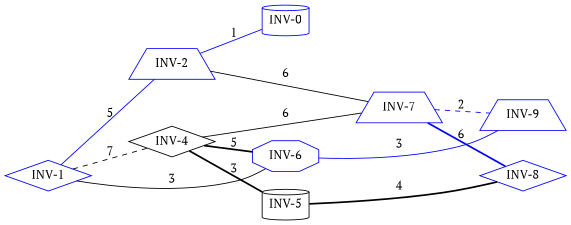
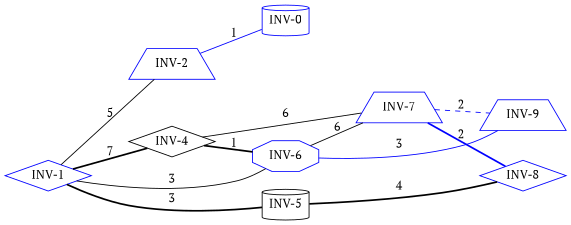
(289, 86) -> (337, 134)
(108, 122) -> (108, 122)
(461, 135) -> (461, 135)
(234, 144) -> (234, 144)
(110, 159) -> (110, 159)
(226, 171) -> (163, 210)
